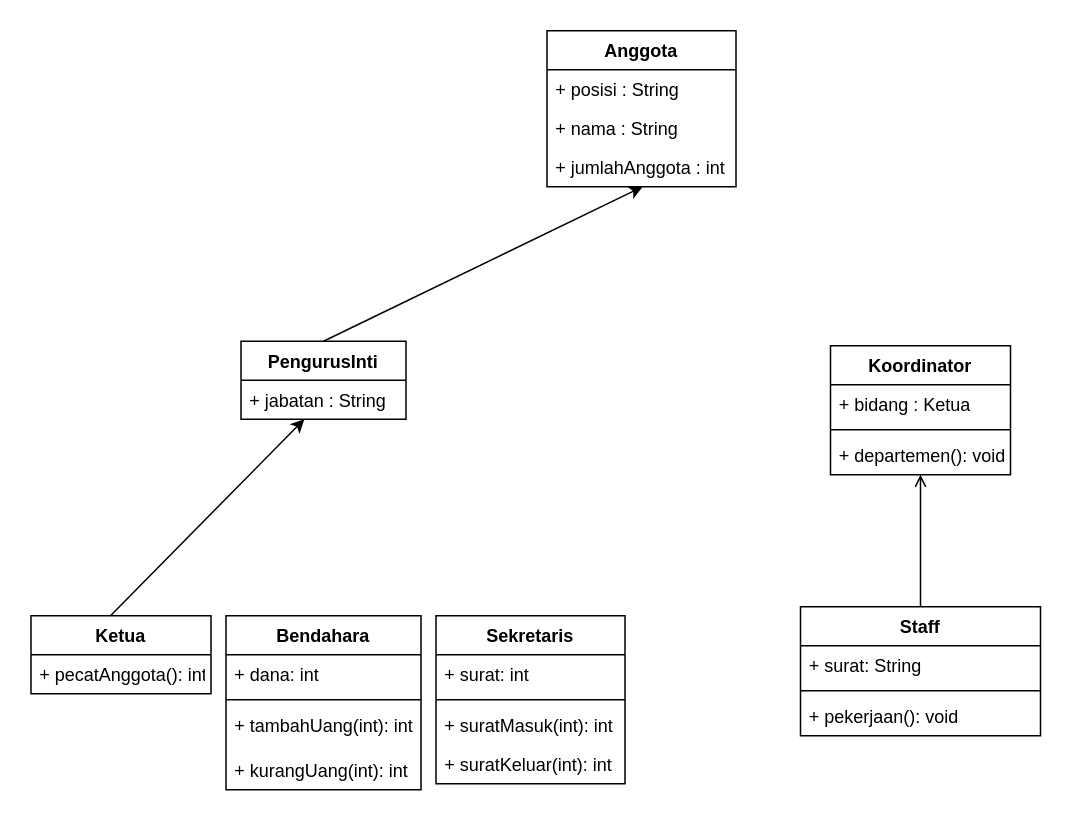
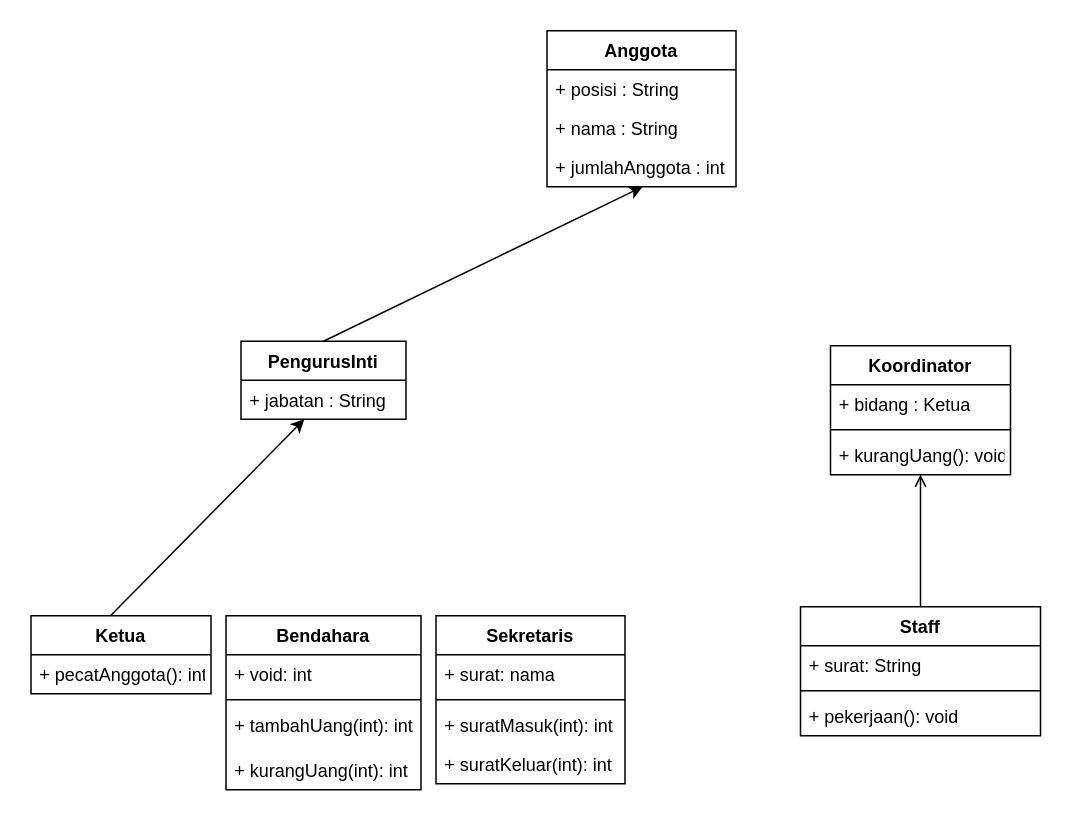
(930, 456) -> (930, 456)
(280, 675) -> (278, 675)
(495, 675) -> (503, 675)
